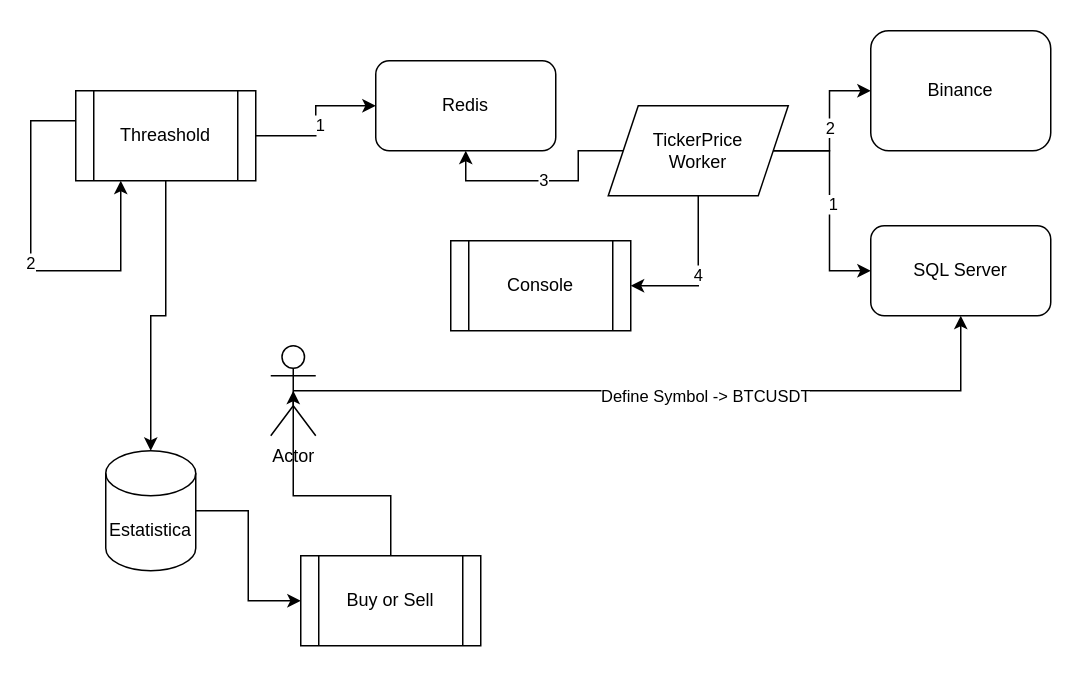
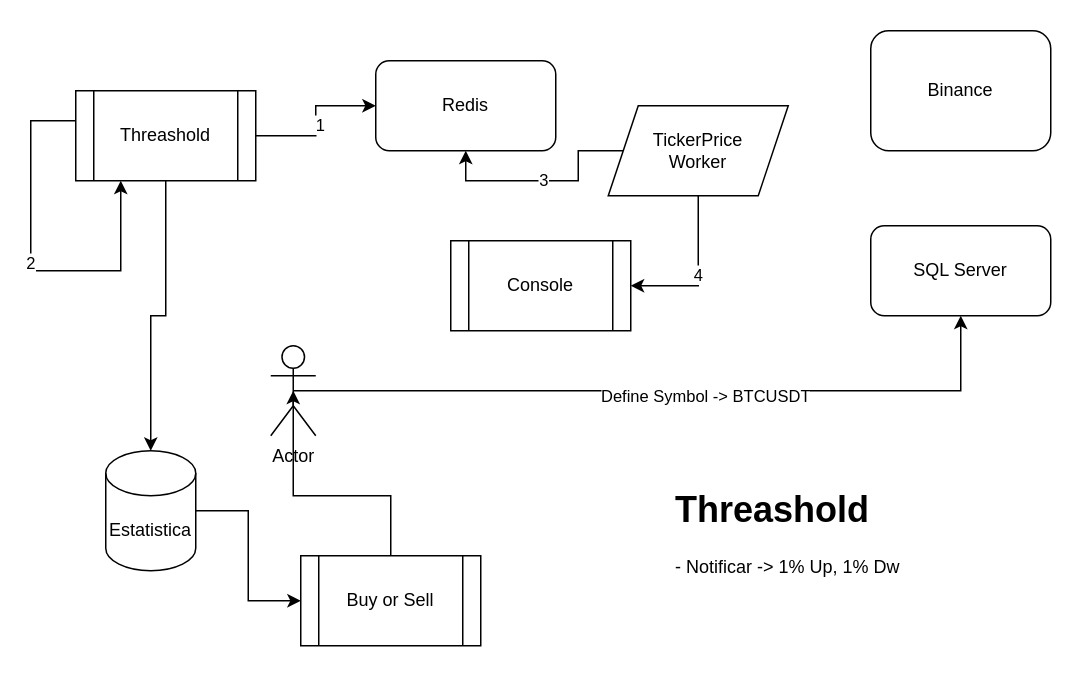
(830, 105) -> none
(830, 226) -> none
none -> (860, 571)
